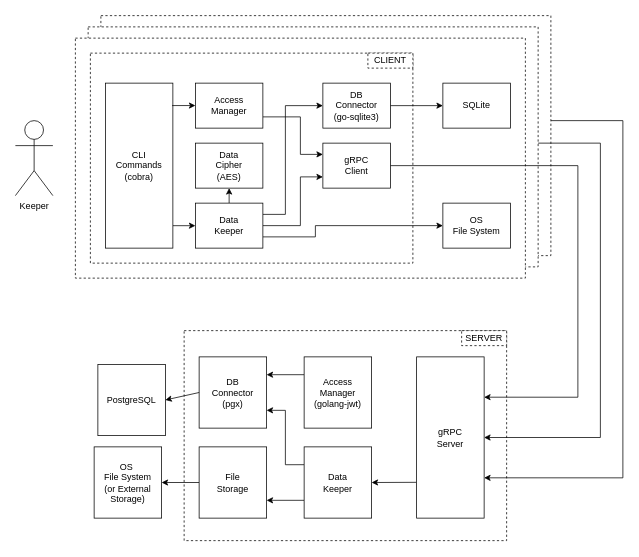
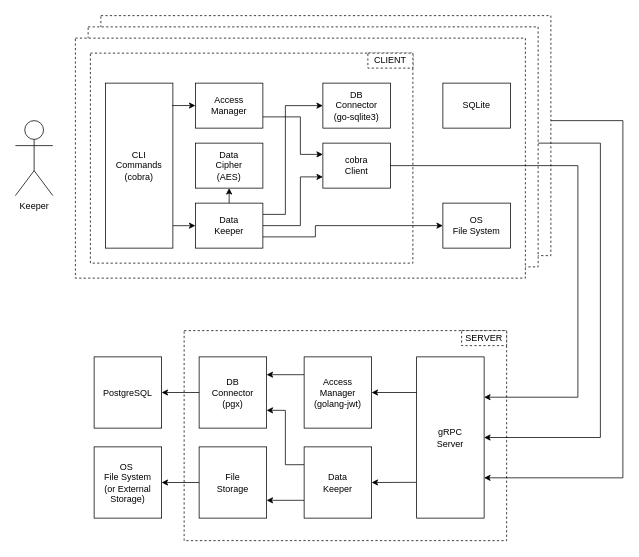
(414, 105) -> none
(357, 165) -> (357, 165)
none -> (397, 392)
(132, 400) -> (128, 392)
